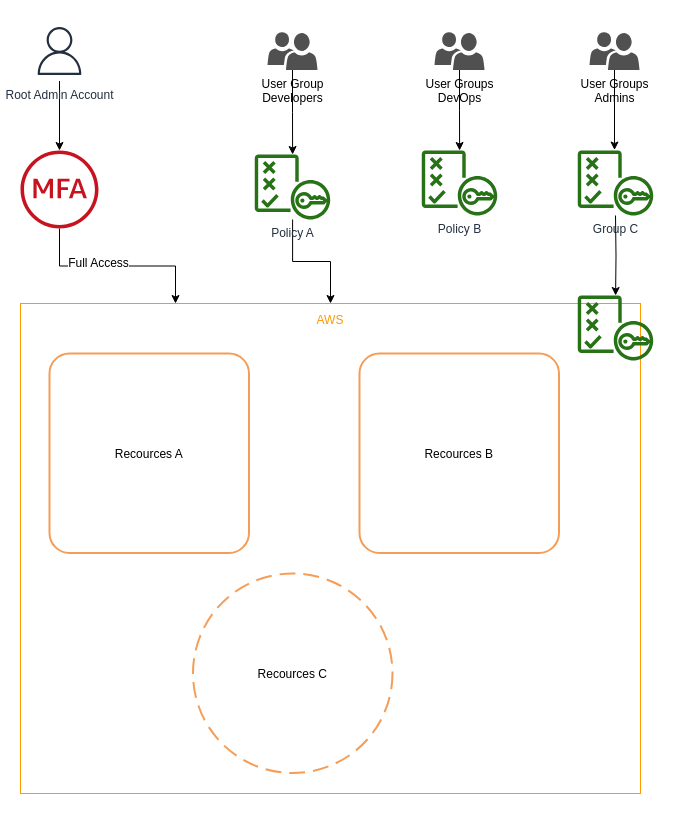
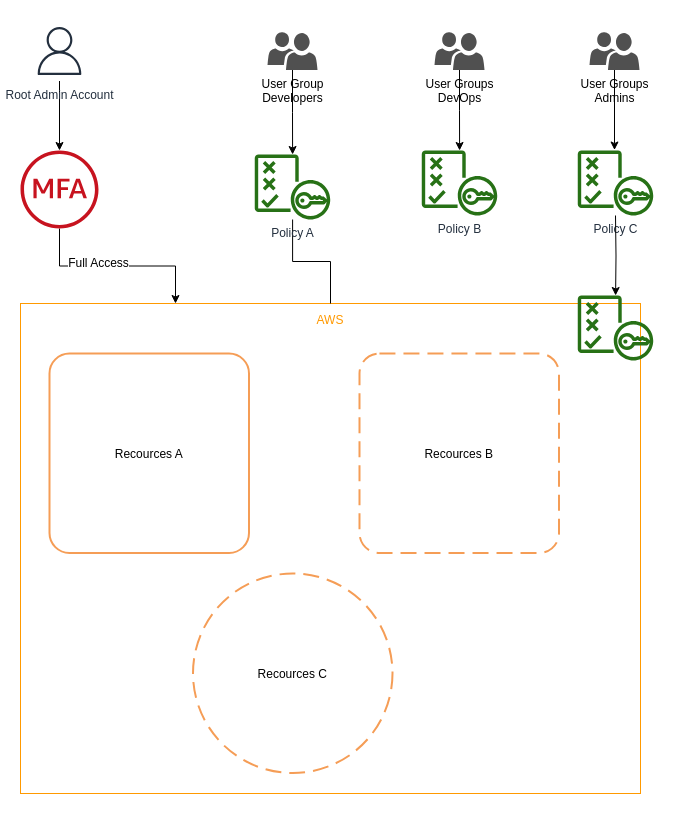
(616, 230) -> (616, 230)
(331, 295) -> (331, 298)
(459, 453) -> (459, 453)
